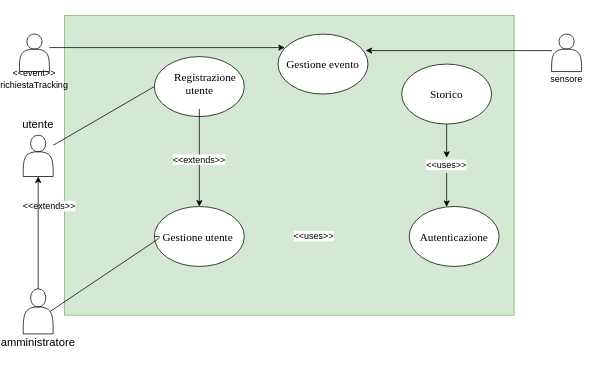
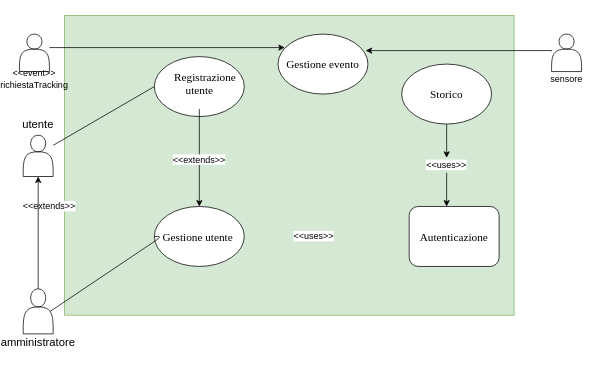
(454, 237) -> (454, 237)
